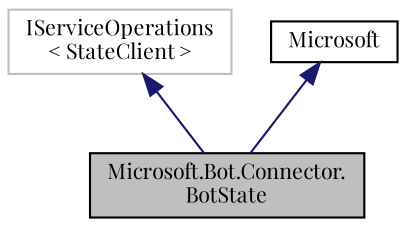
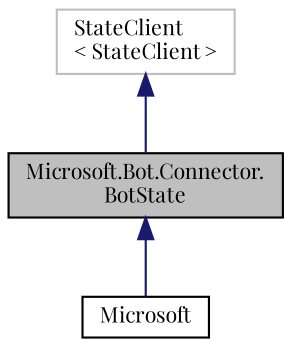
(120, 42) -> (146, 42)
(278, 117) -> (146, 268)
